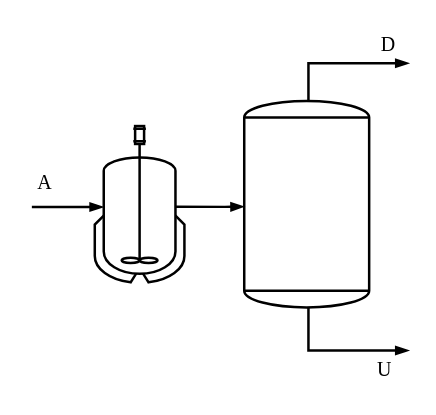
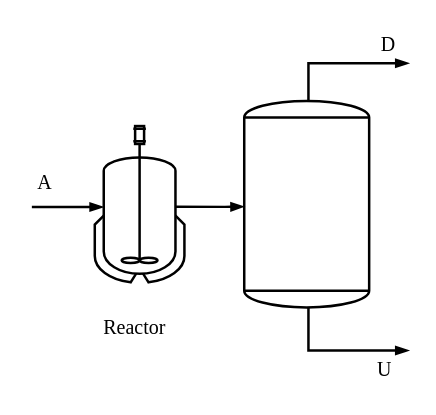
none -> (135, 326)
